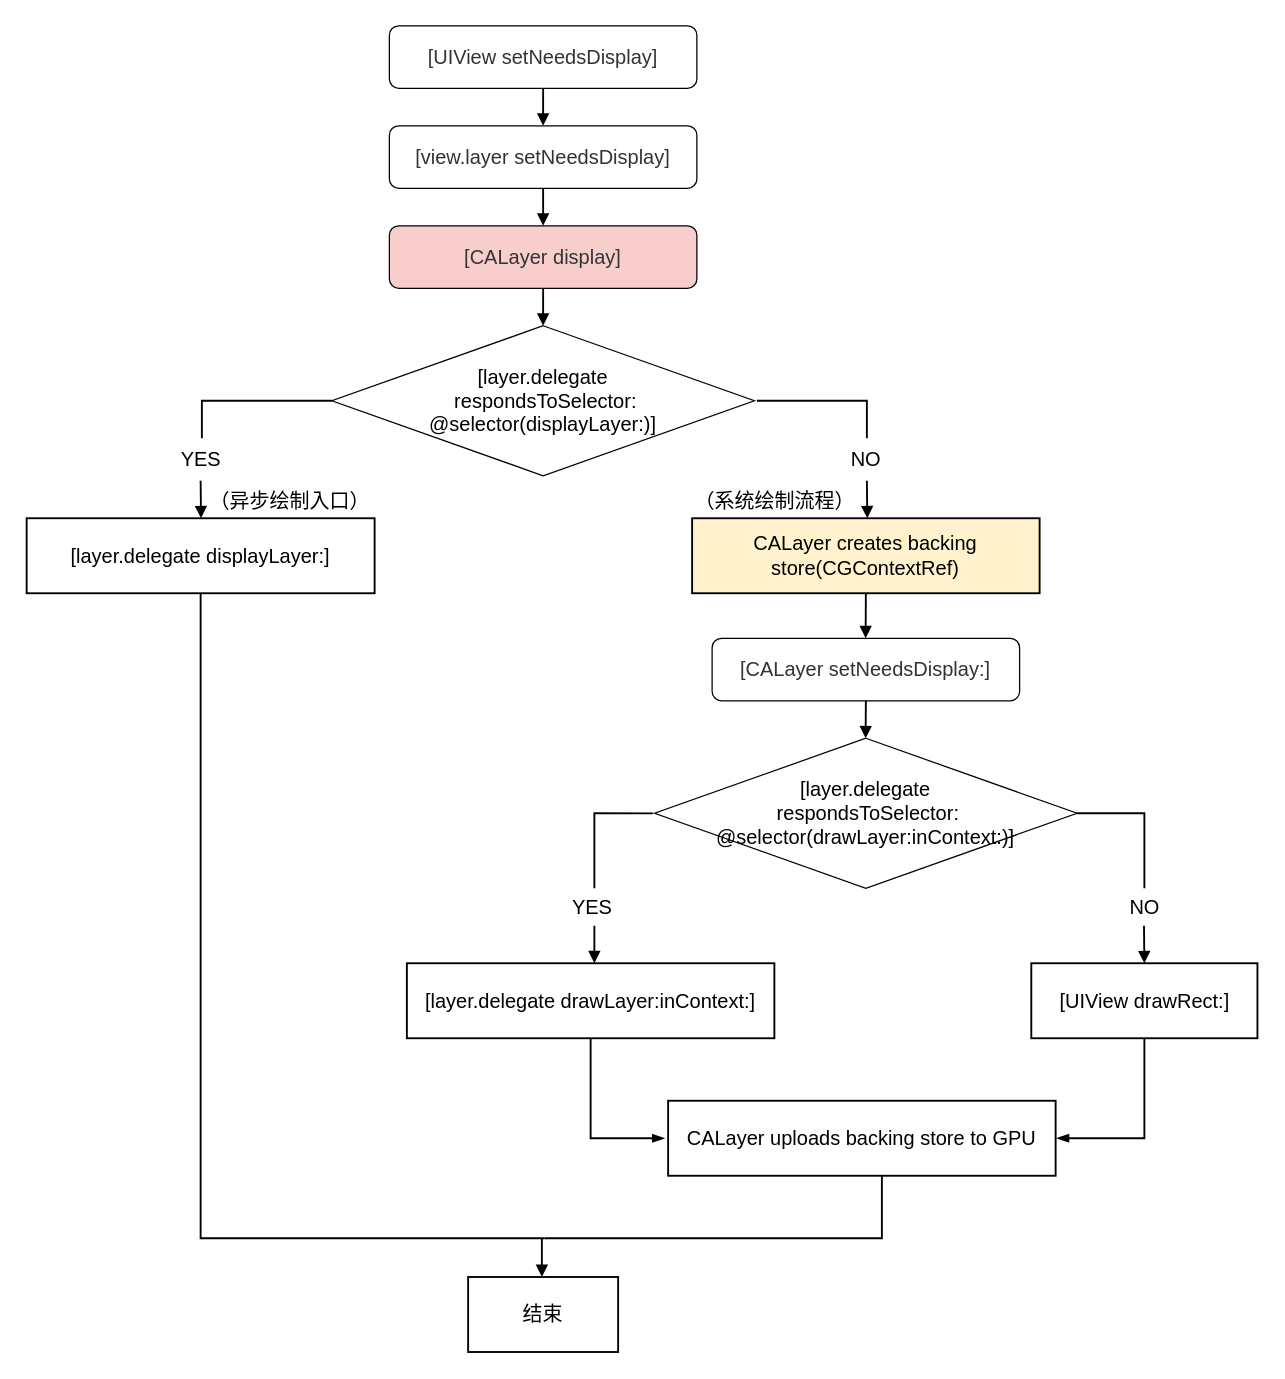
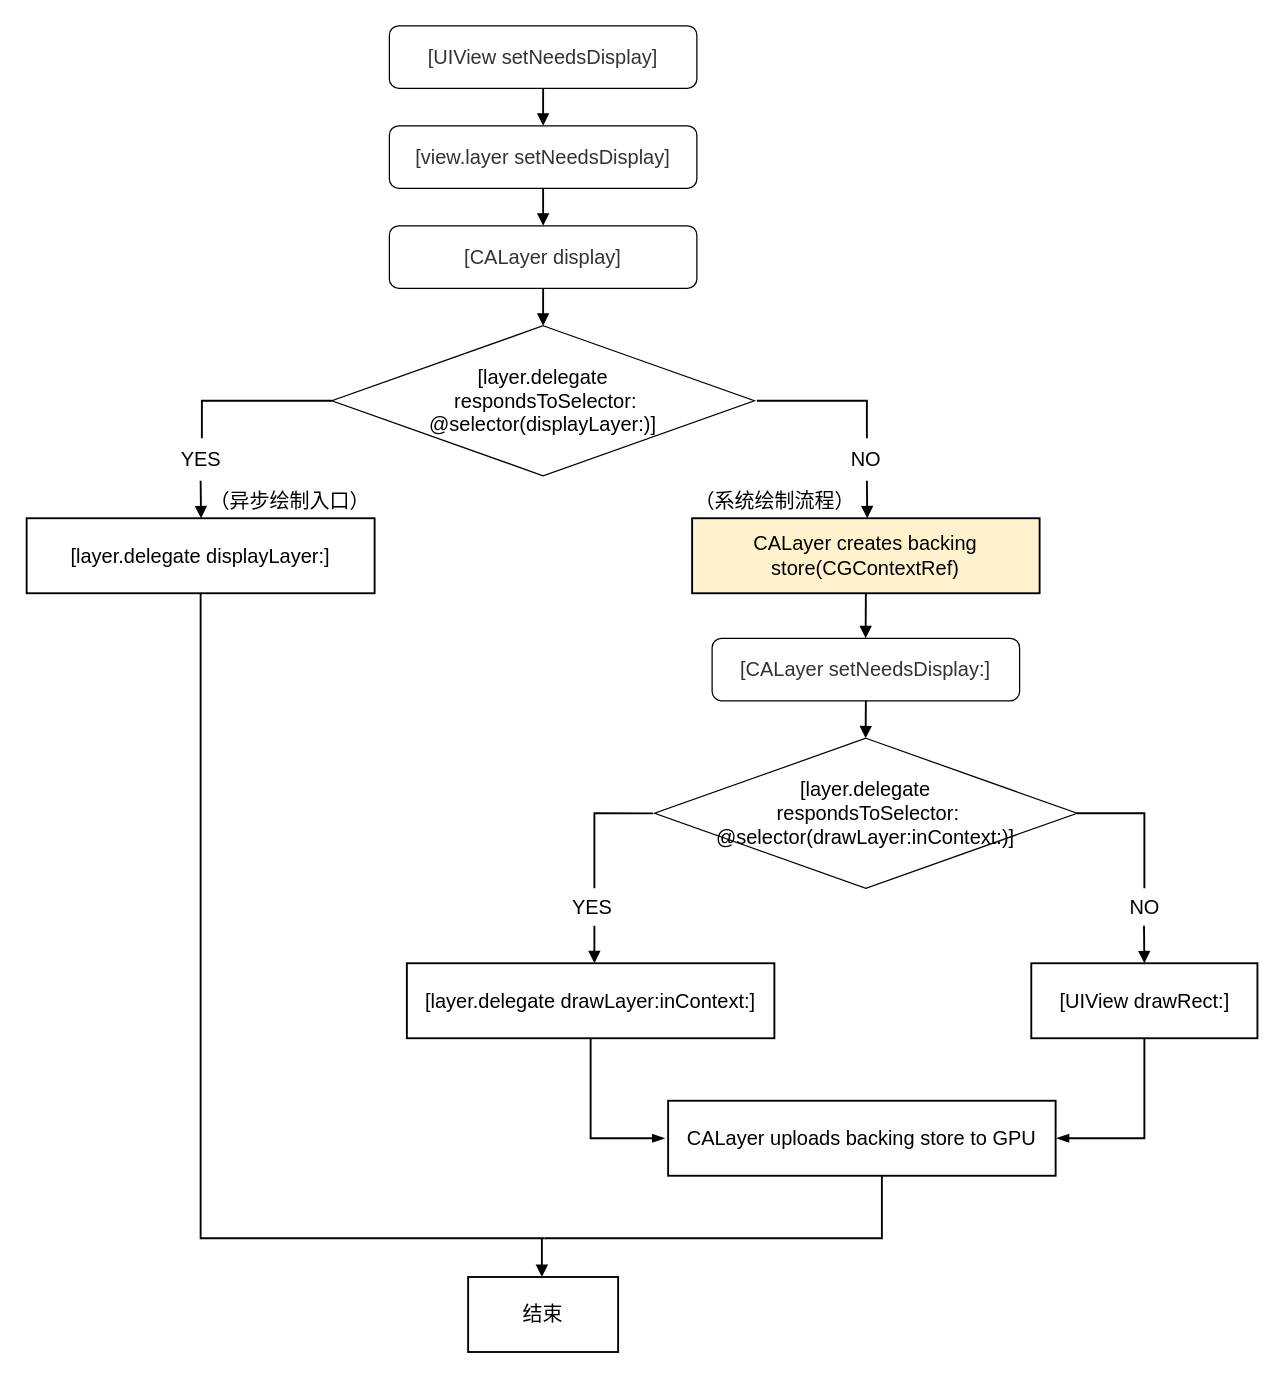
(543, 257) -> (543, 257)
